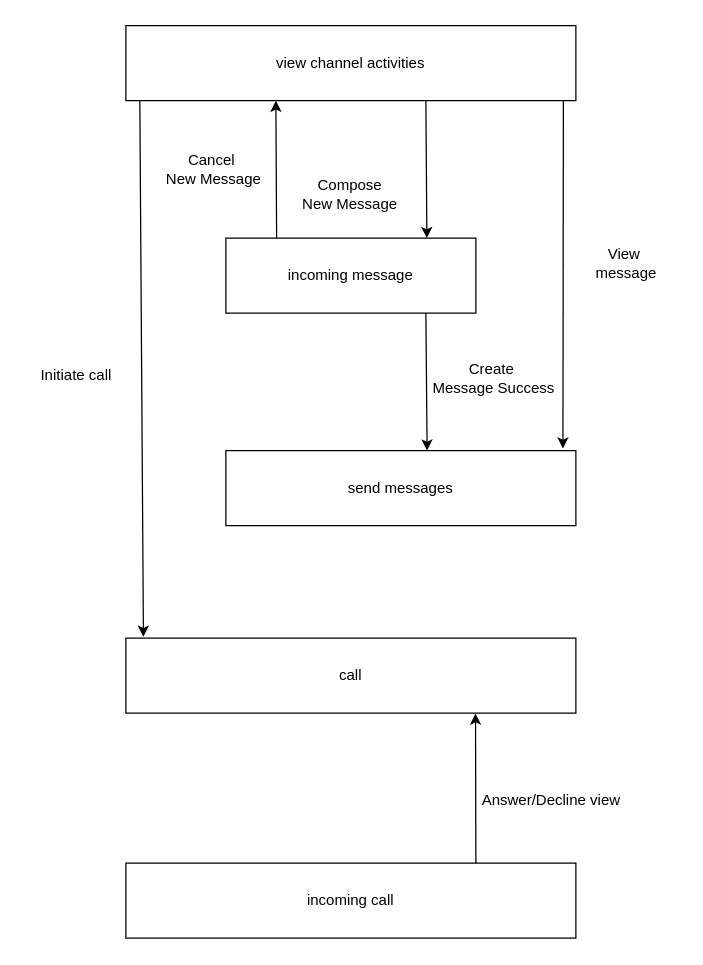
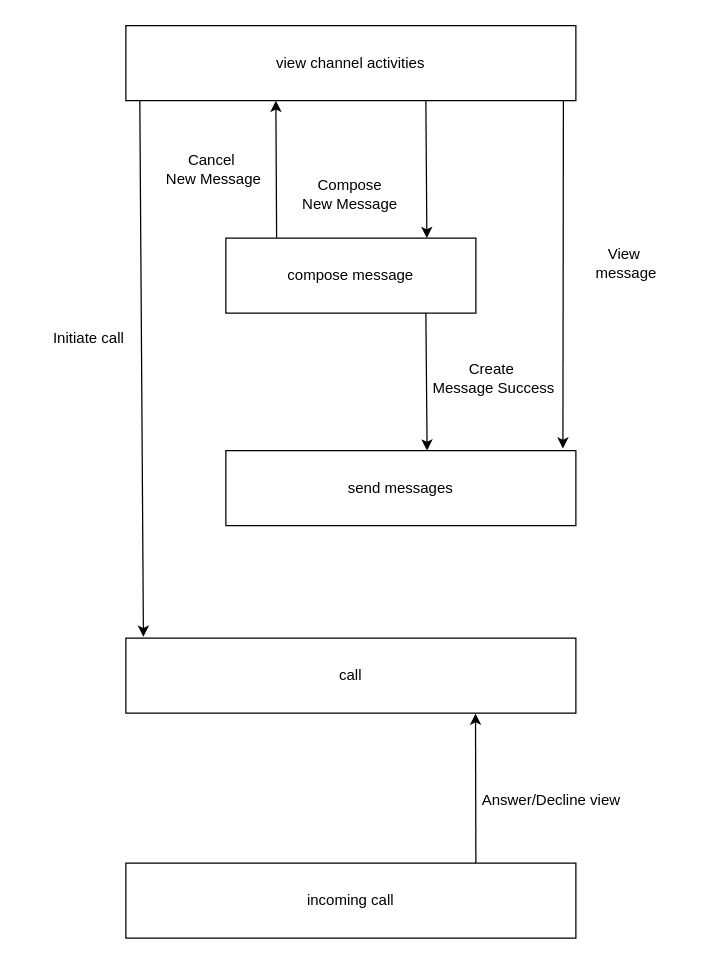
(351, 276) -> (351, 276)
(76, 376) -> (88, 338)
